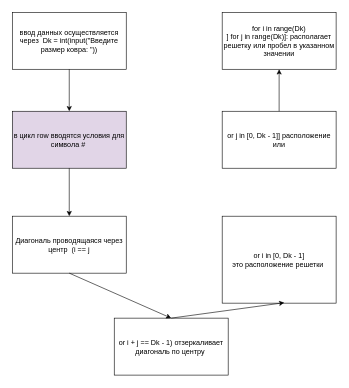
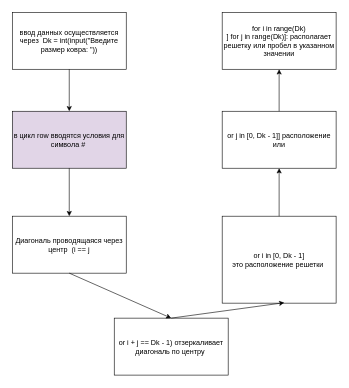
none -> (279, 173)
